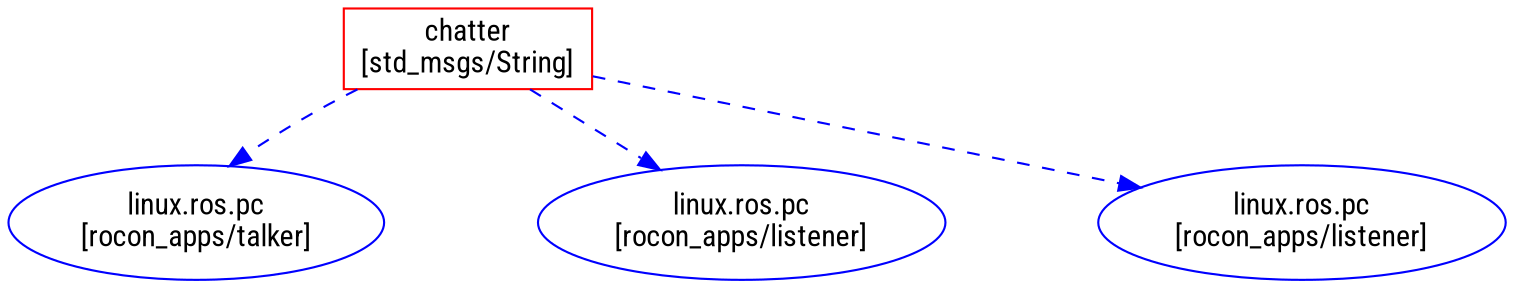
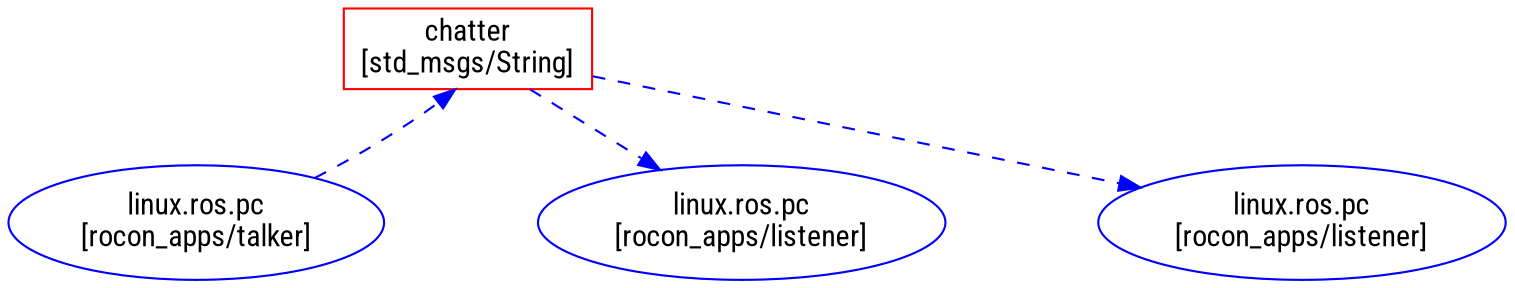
(301, 120) -> (378, 143)
